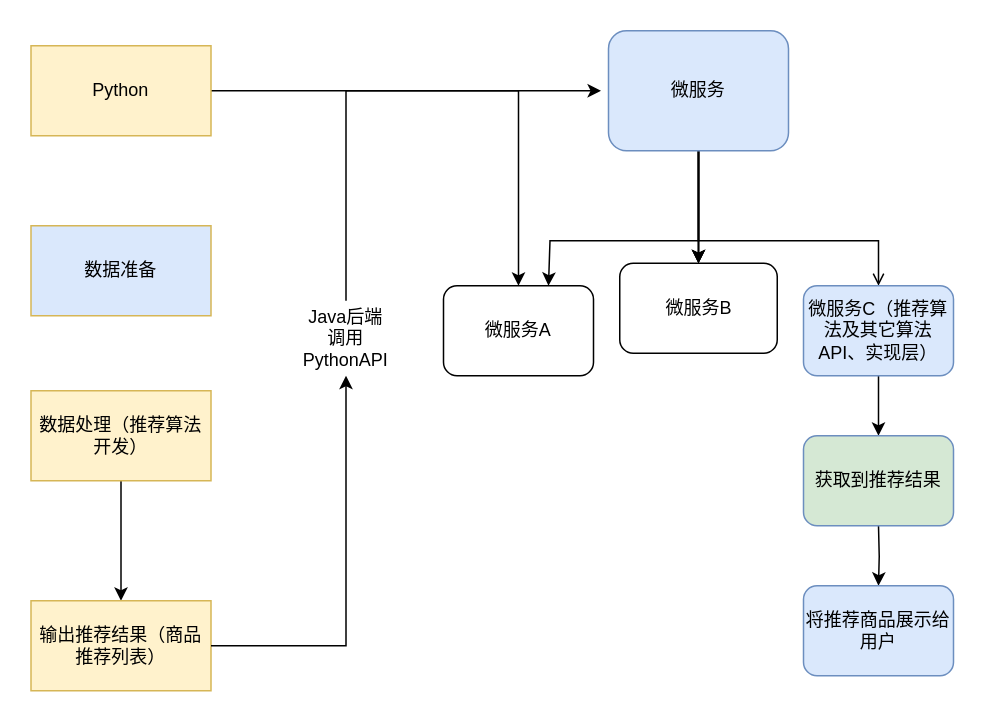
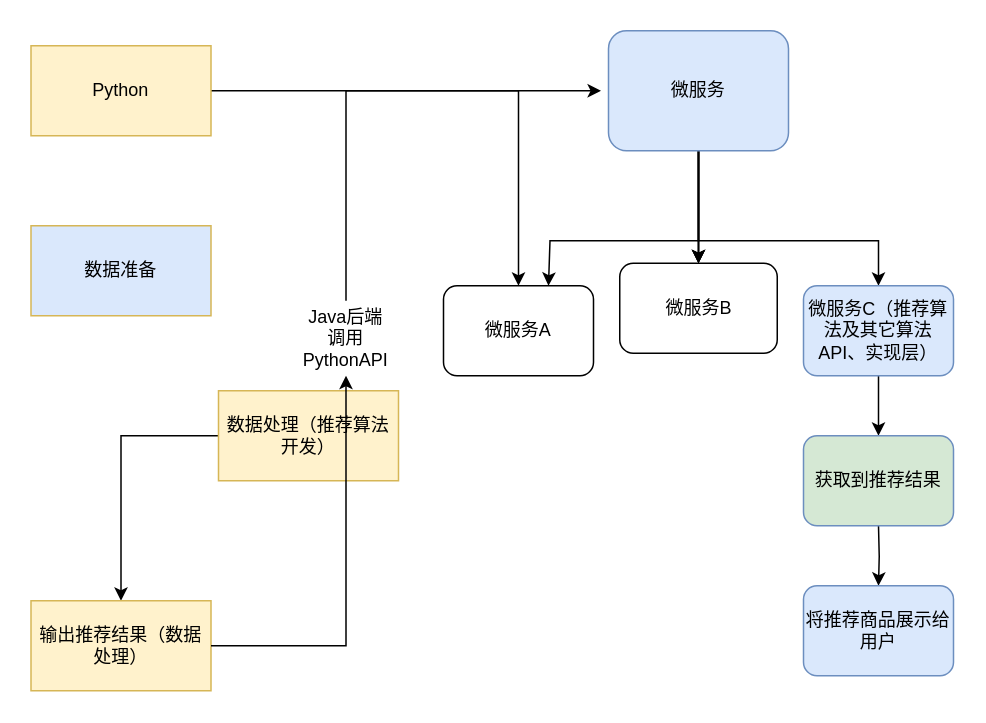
(878, 276) -> (878, 274)
(121, 436) -> (308, 436)
(121, 646) -> (121, 646)
